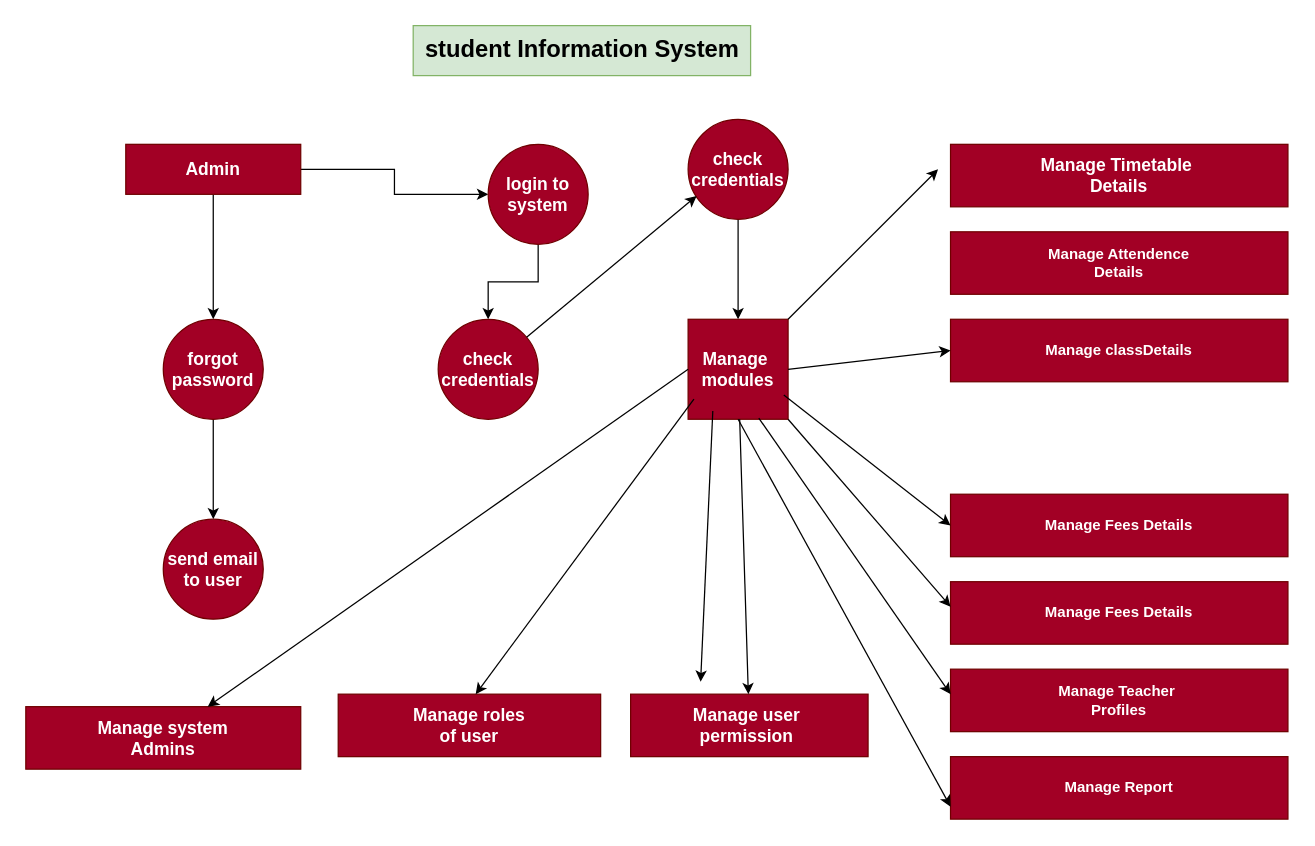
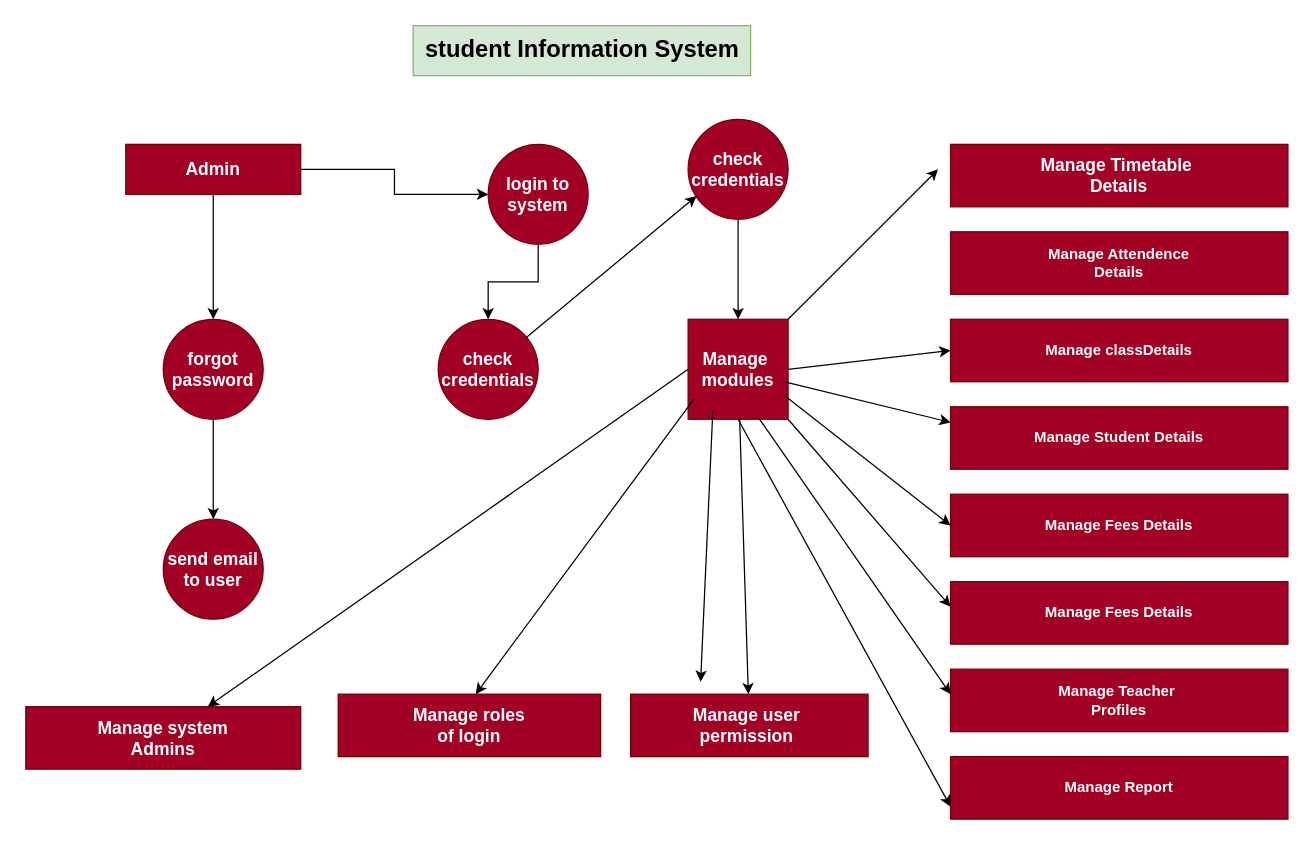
none -> (864, 401)
none -> (1119, 438)
(469, 726) -> (469, 726)
